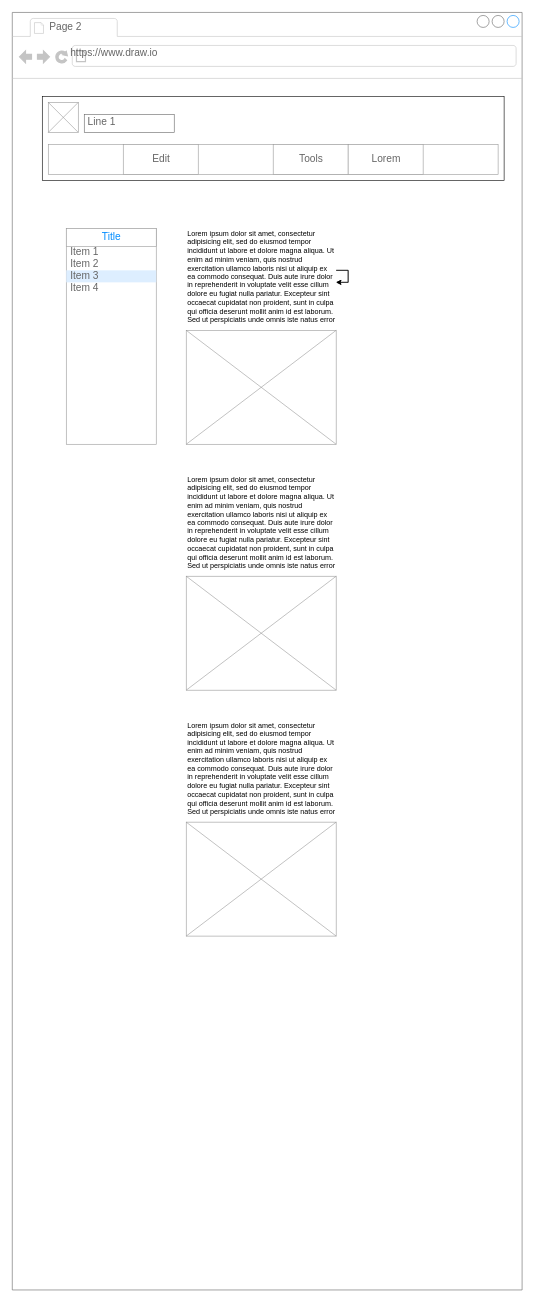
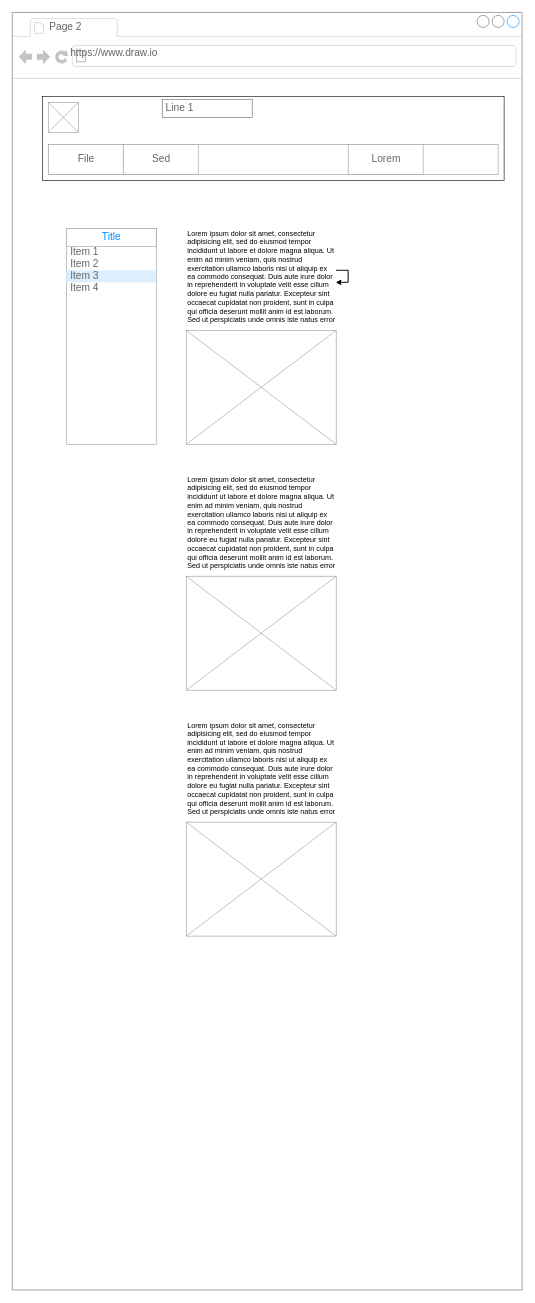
(129, 123) -> (207, 108)
none -> (86, 159)
(161, 159) -> (161, 159)
(311, 159) -> none
